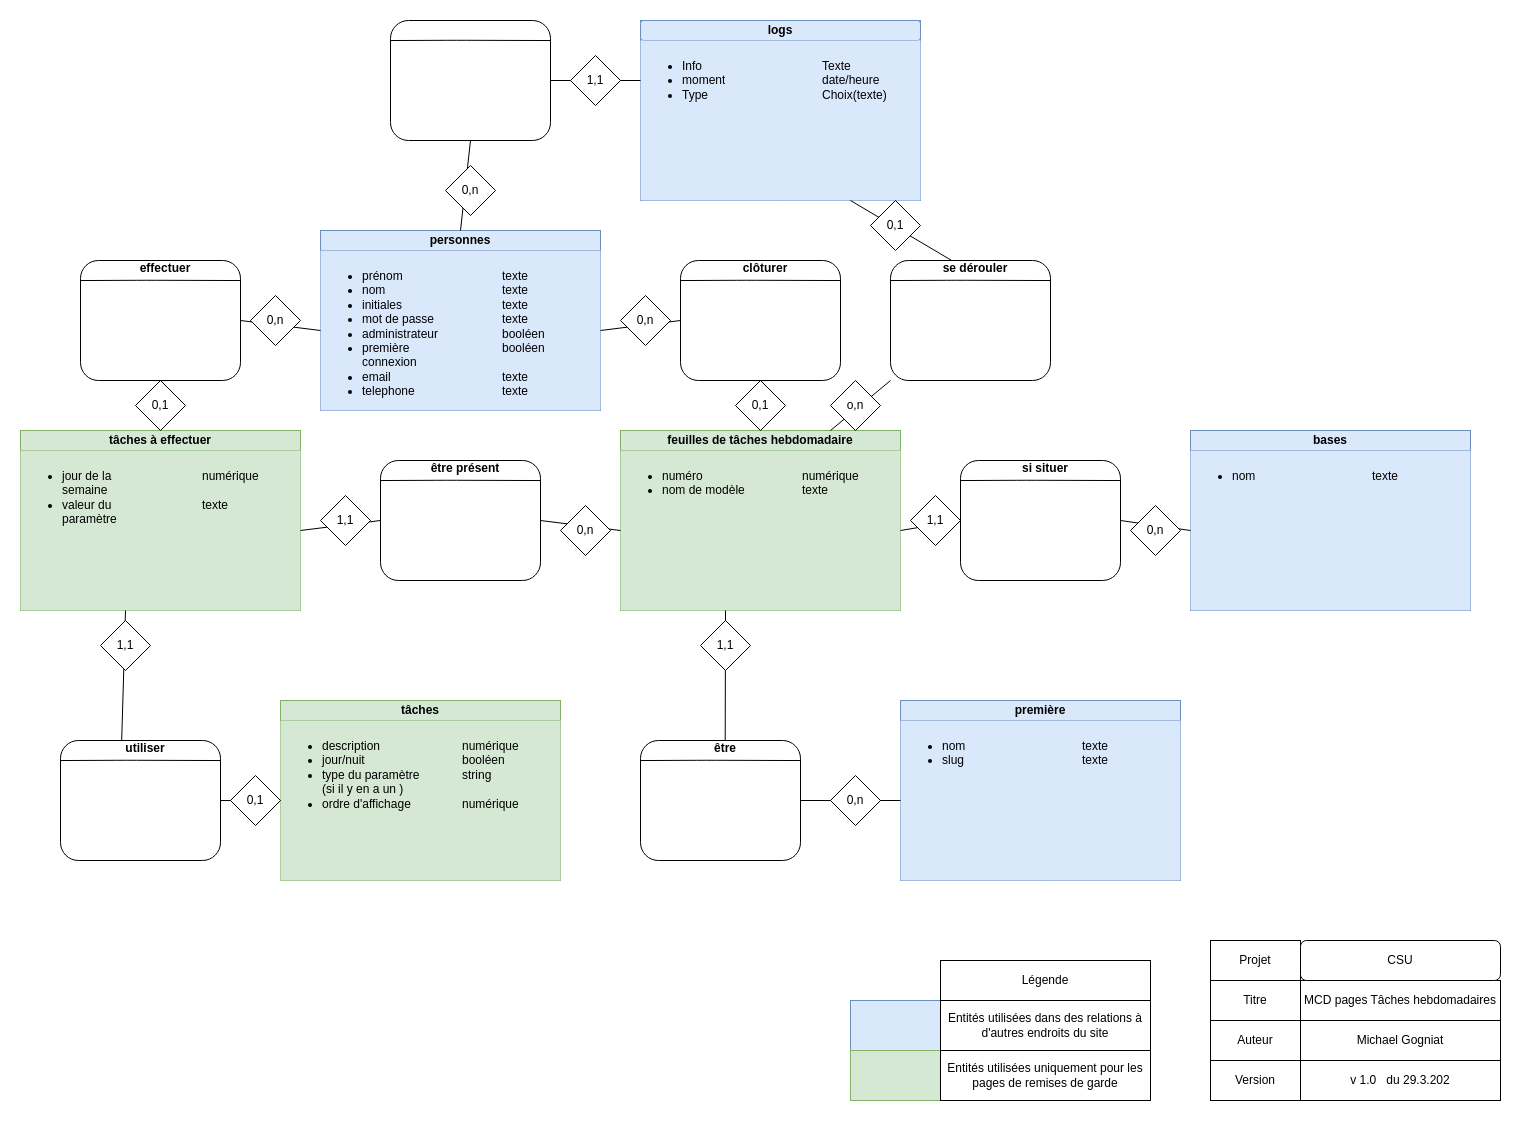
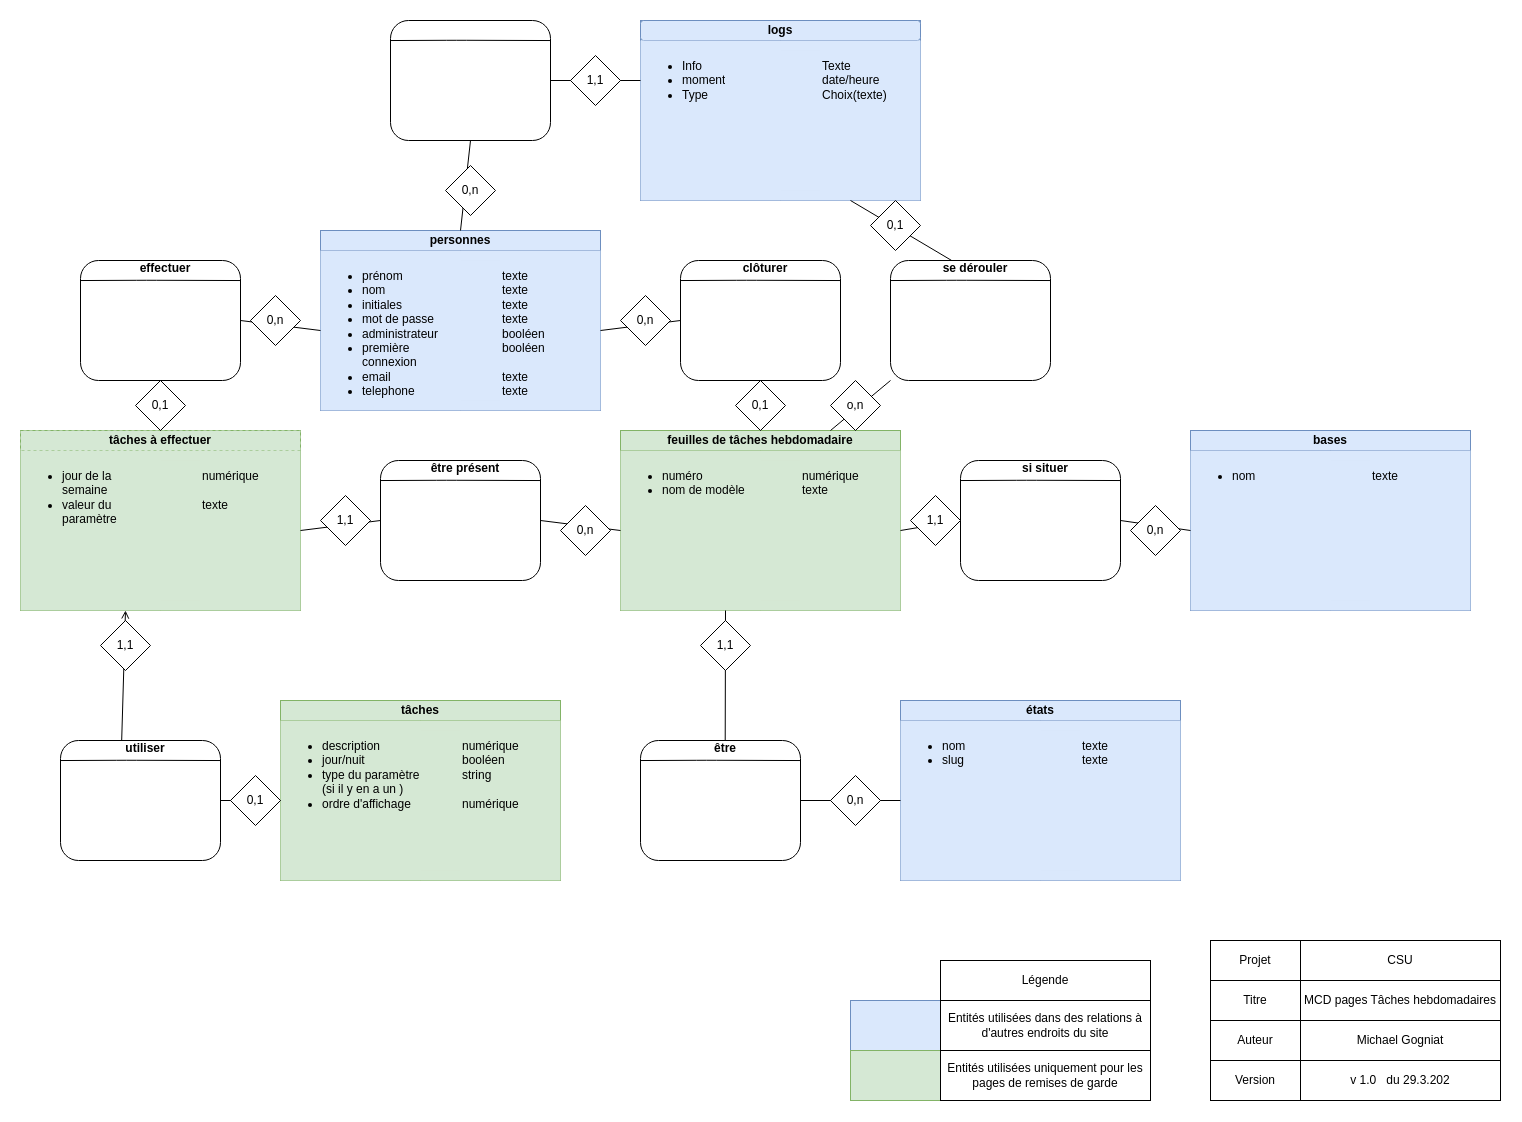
(161, 441) -> (161, 441)
(125, 615) -> (125, 616)
(1041, 711) -> (1041, 711)
(1401, 961) -> (1401, 961)
